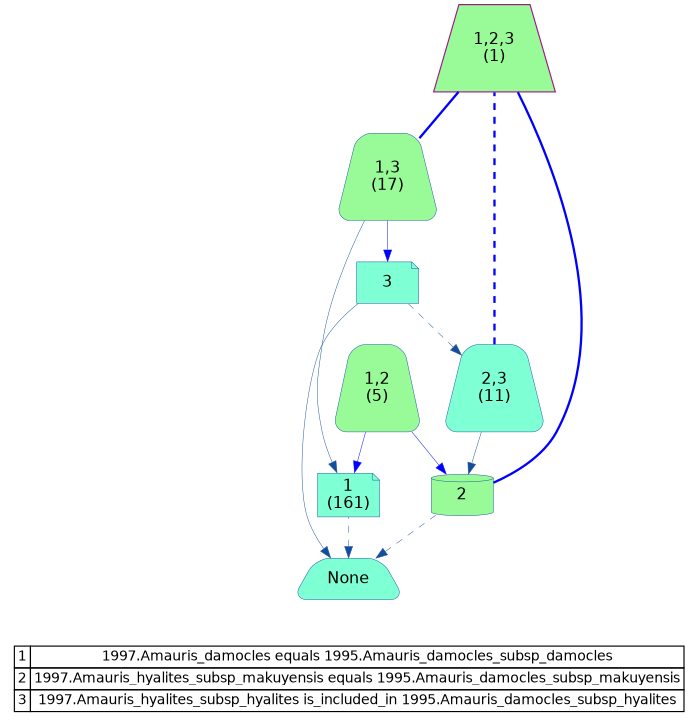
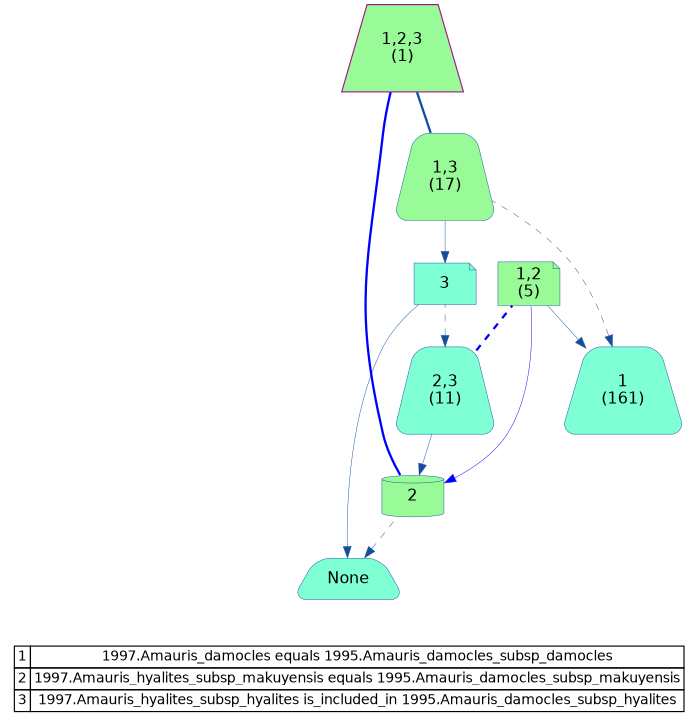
(439, 115) -> (424, 113)
(494, 218) -> (494, 328)
(388, 235) -> (445, 236)
(325, 327) -> (565, 256)
(377, 388) -> (529, 284)
(362, 447) -> (563, 323)
(349, 495) -> (623, 391)
(349, 532) -> none
